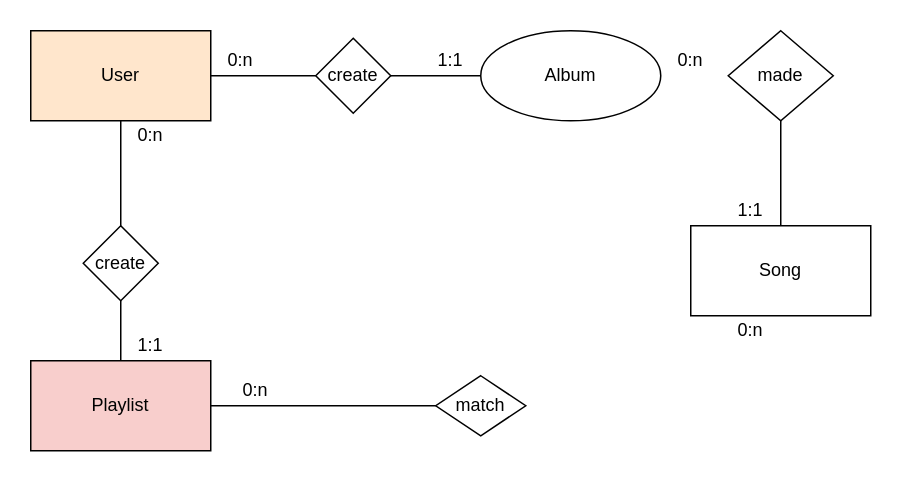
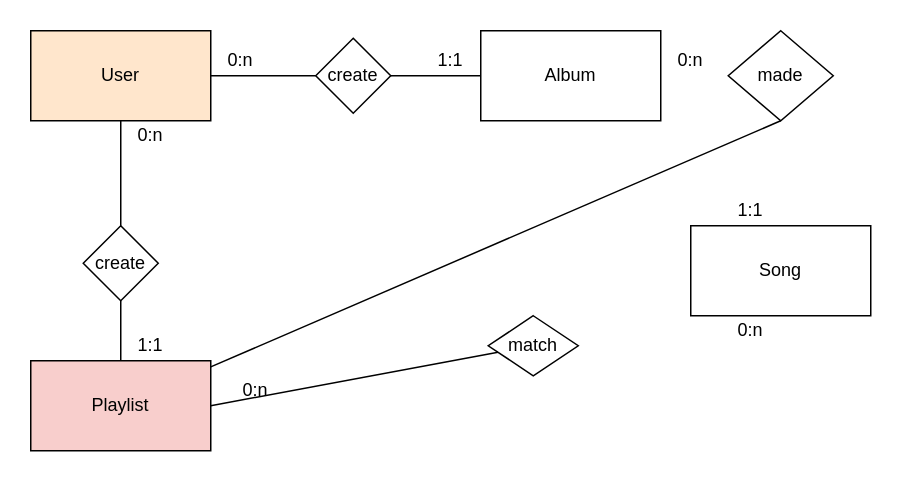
(571, 76) -> (571, 76)
(781, 173) -> (496, 244)
(481, 406) -> (533, 346)
